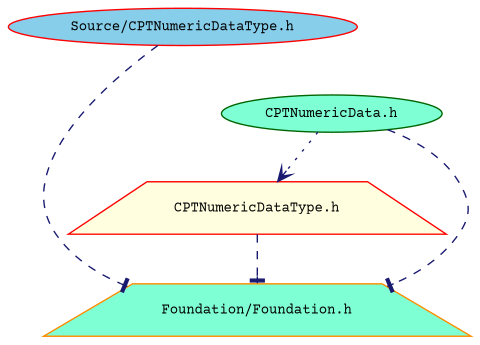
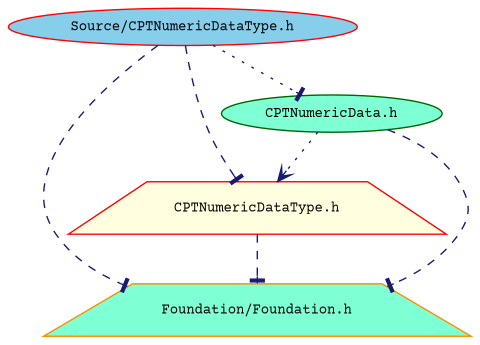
none -> (254, 69)
none -> (202, 114)
